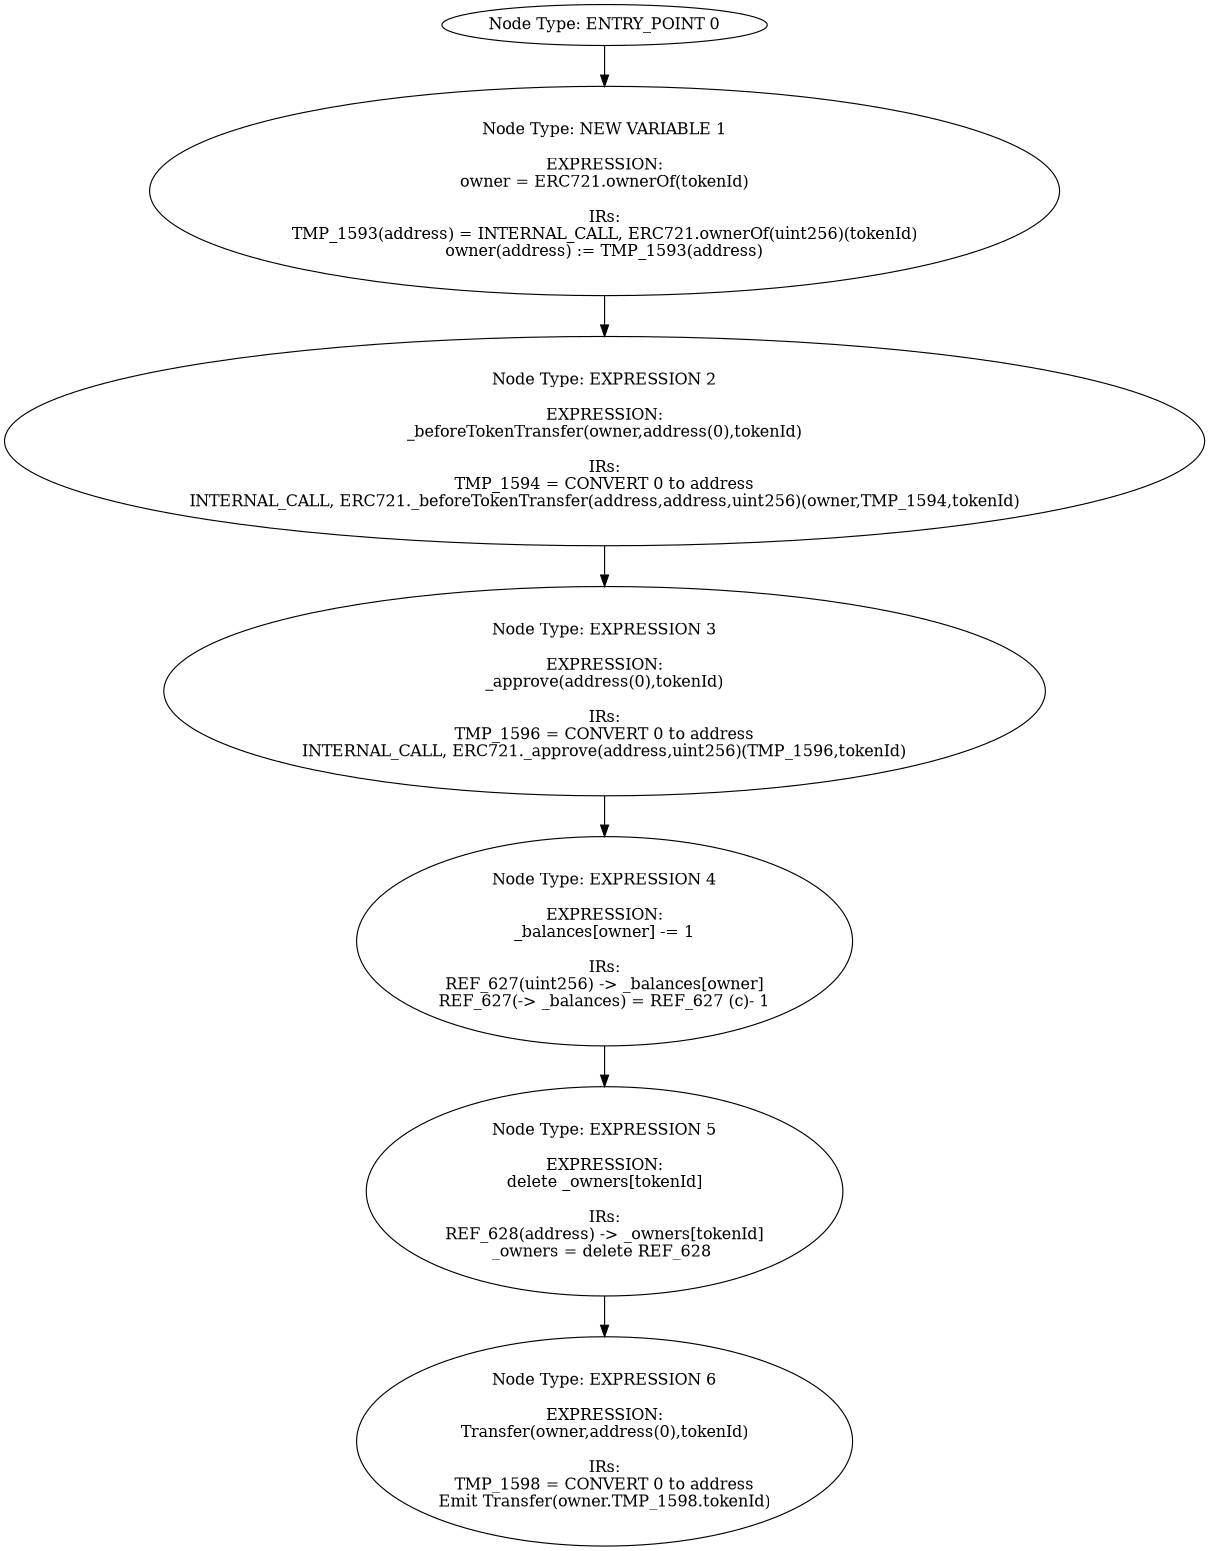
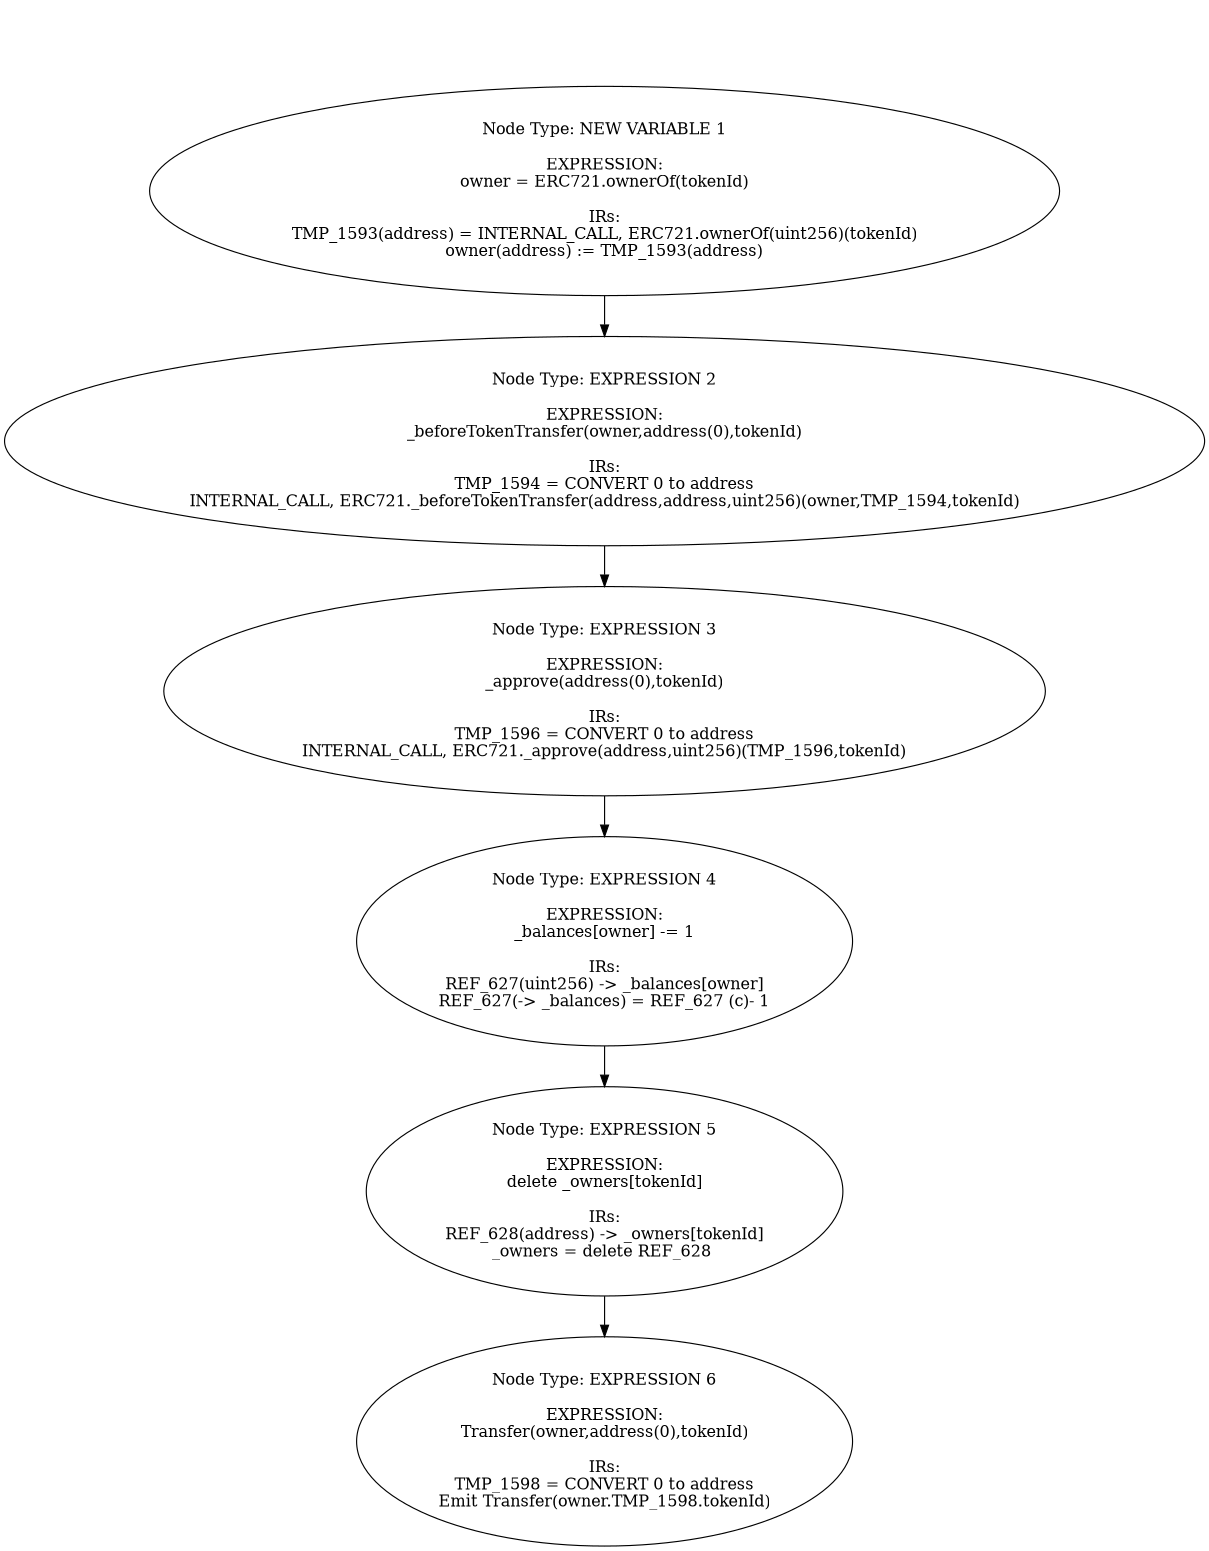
(605, 25) -> none
